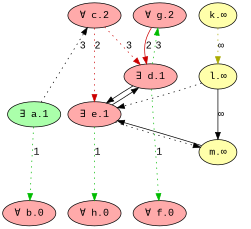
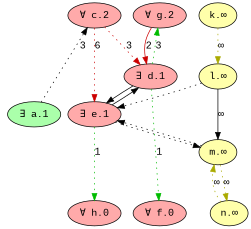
(98, 46) -> (98, 46)
(163, 134) -> (163, 134)
(29, 213) -> none
none -> (229, 213)
